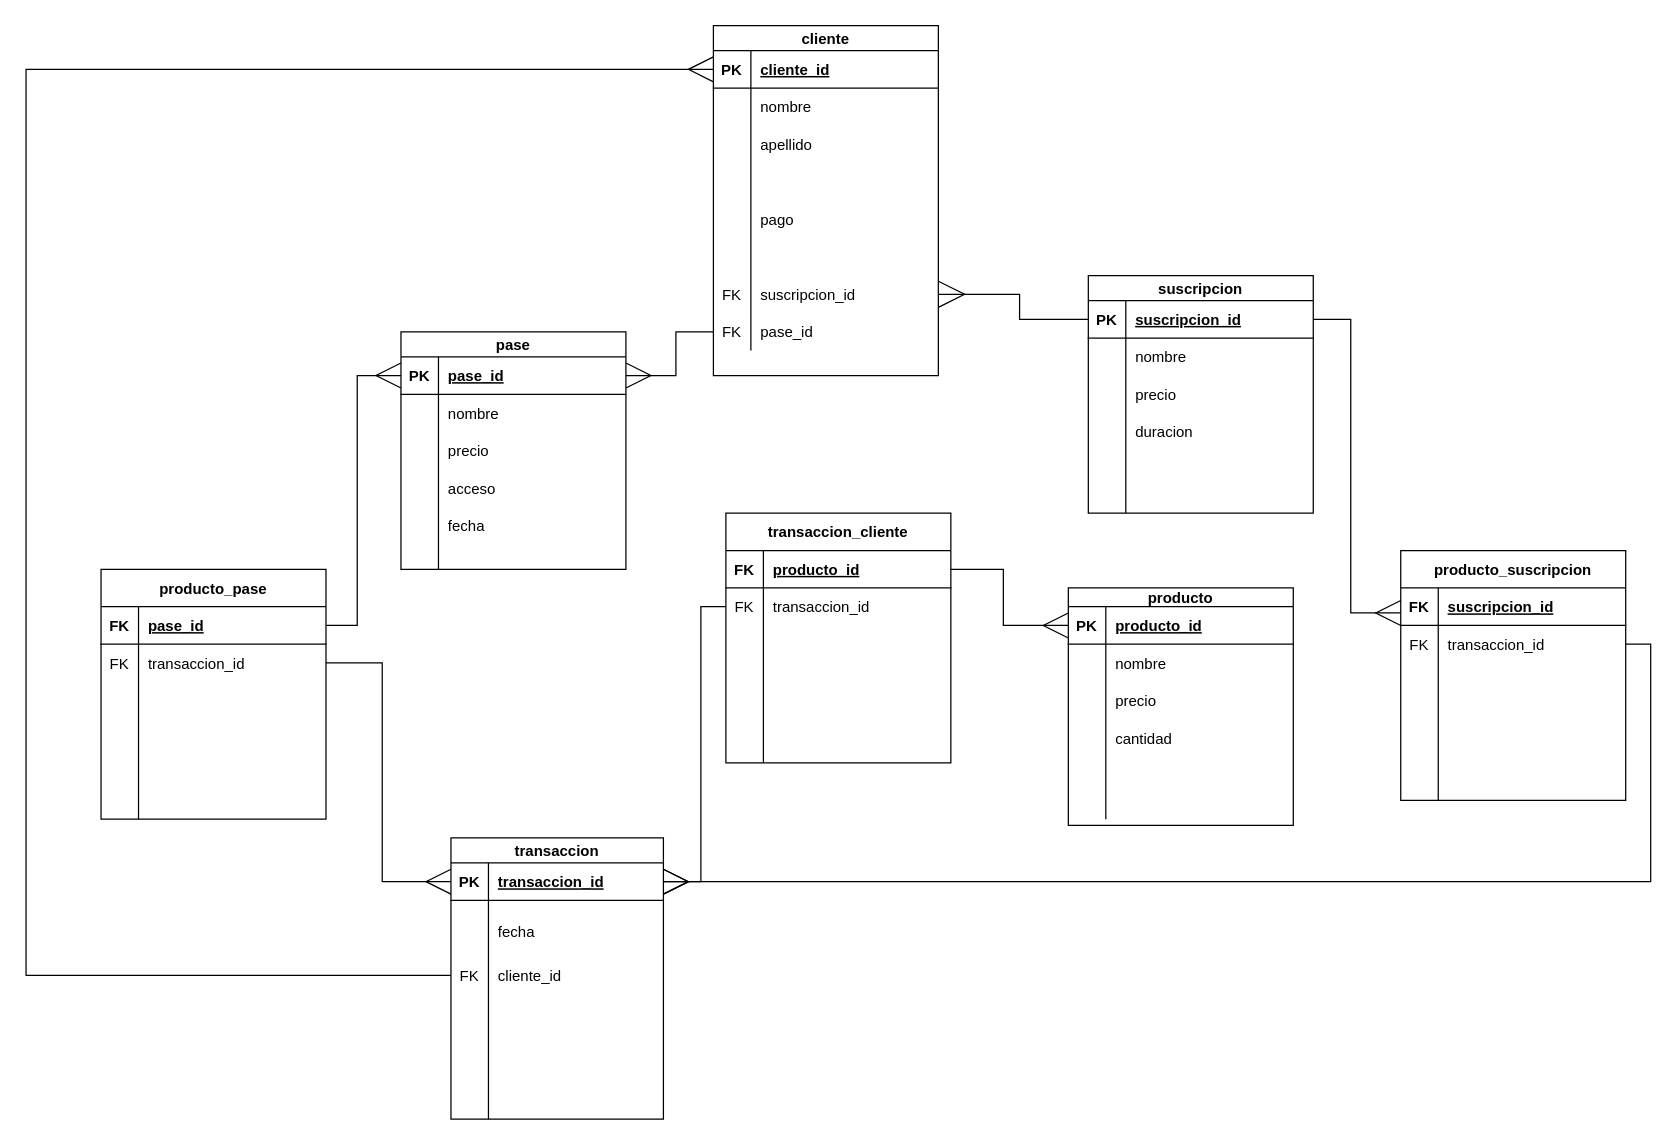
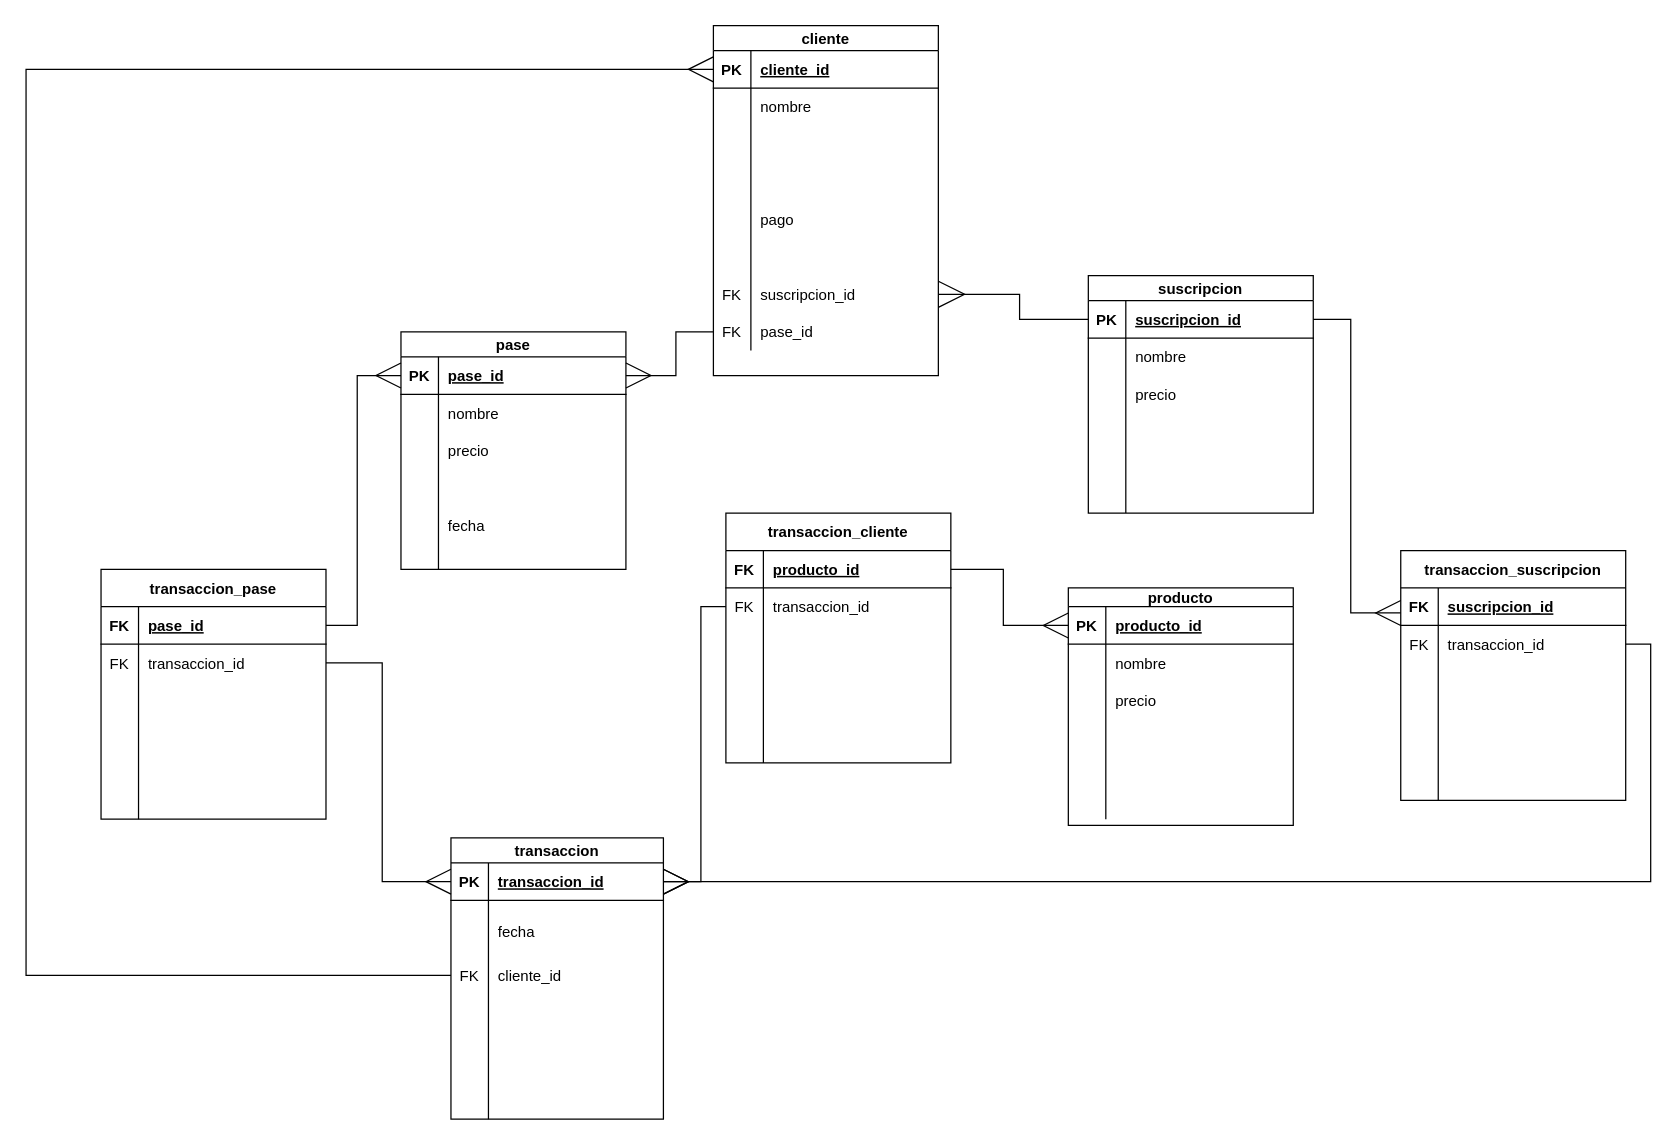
(844, 144) -> none
(1219, 432) -> none
(532, 488) -> none
(1513, 570) -> (1513, 570)
(213, 589) -> (213, 589)
(1199, 738) -> none
